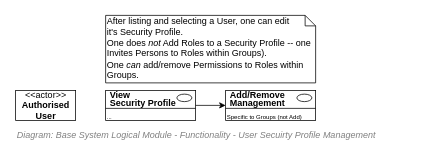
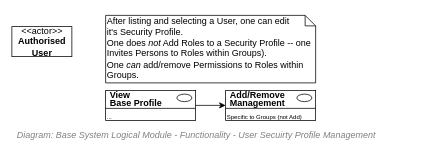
(146, 99) -> (137, 99)
(45, 105) -> (42, 42)
